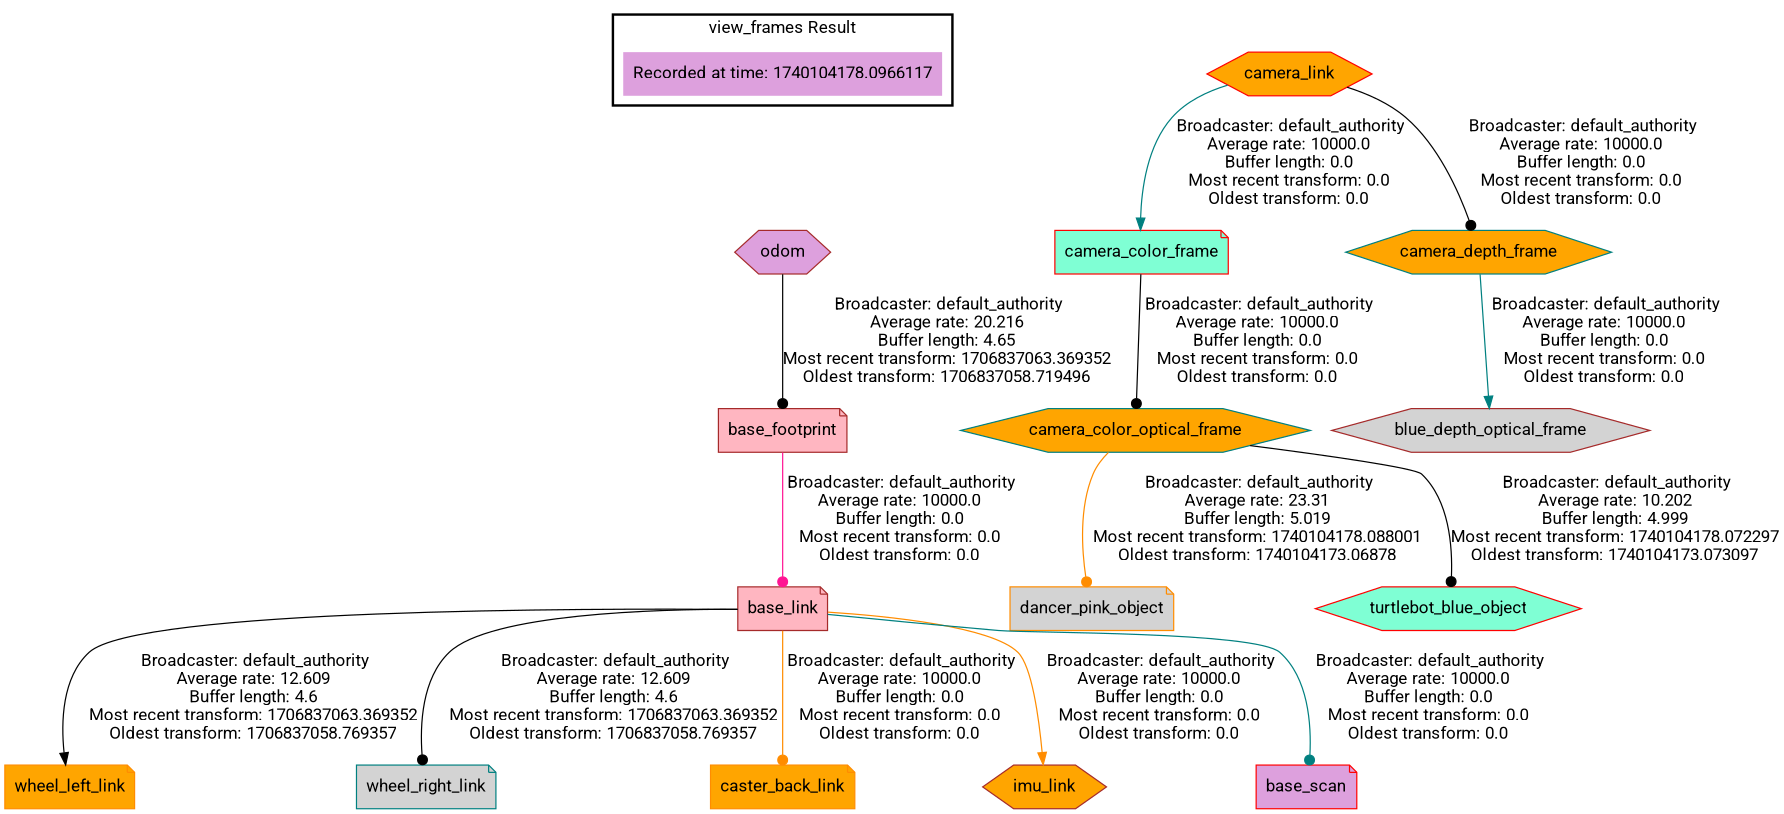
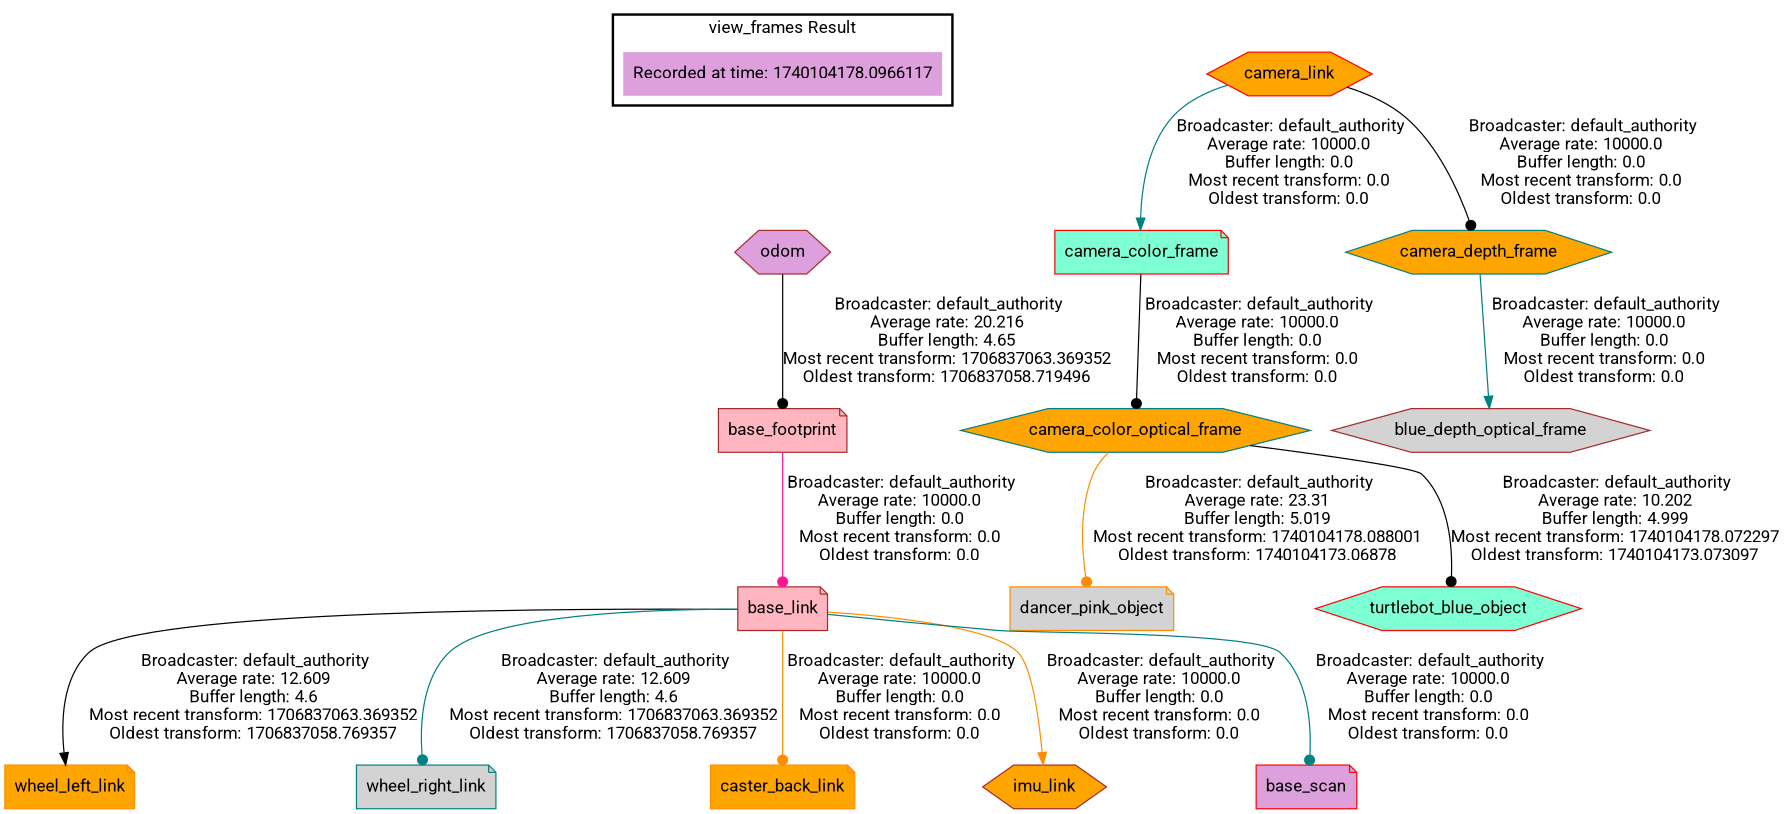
(536, 622) -> (536, 622)
